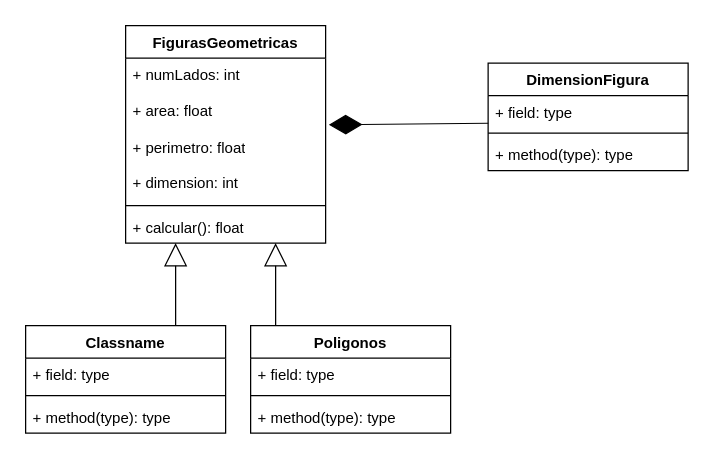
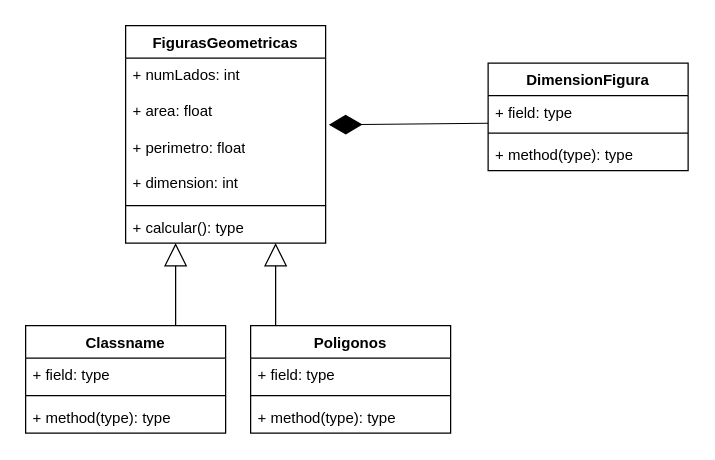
(201, 228) -> (199, 228)
